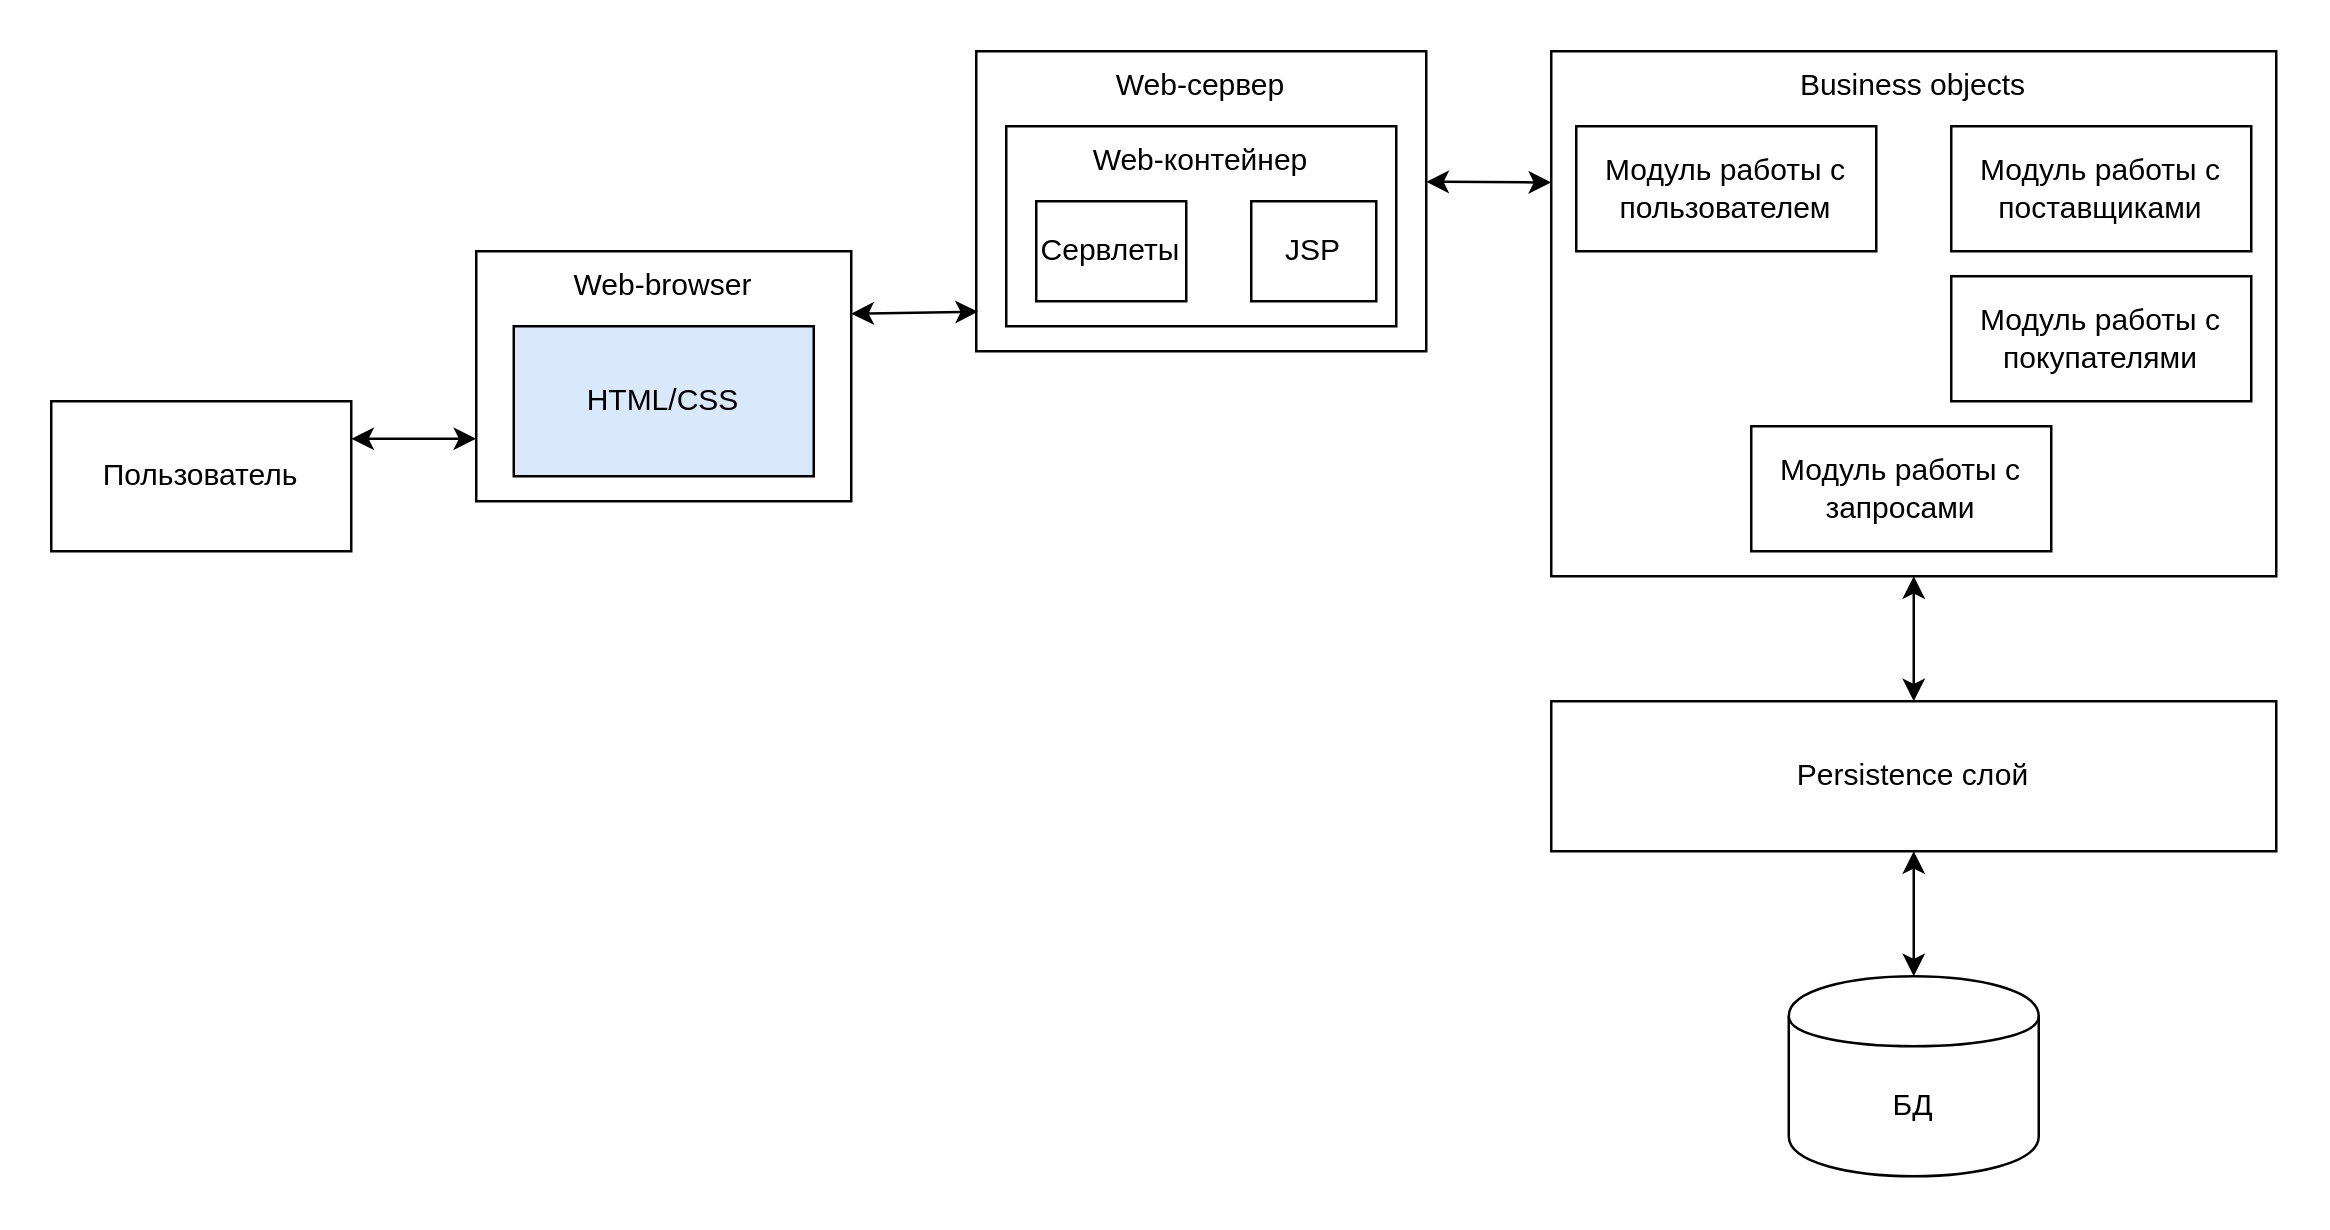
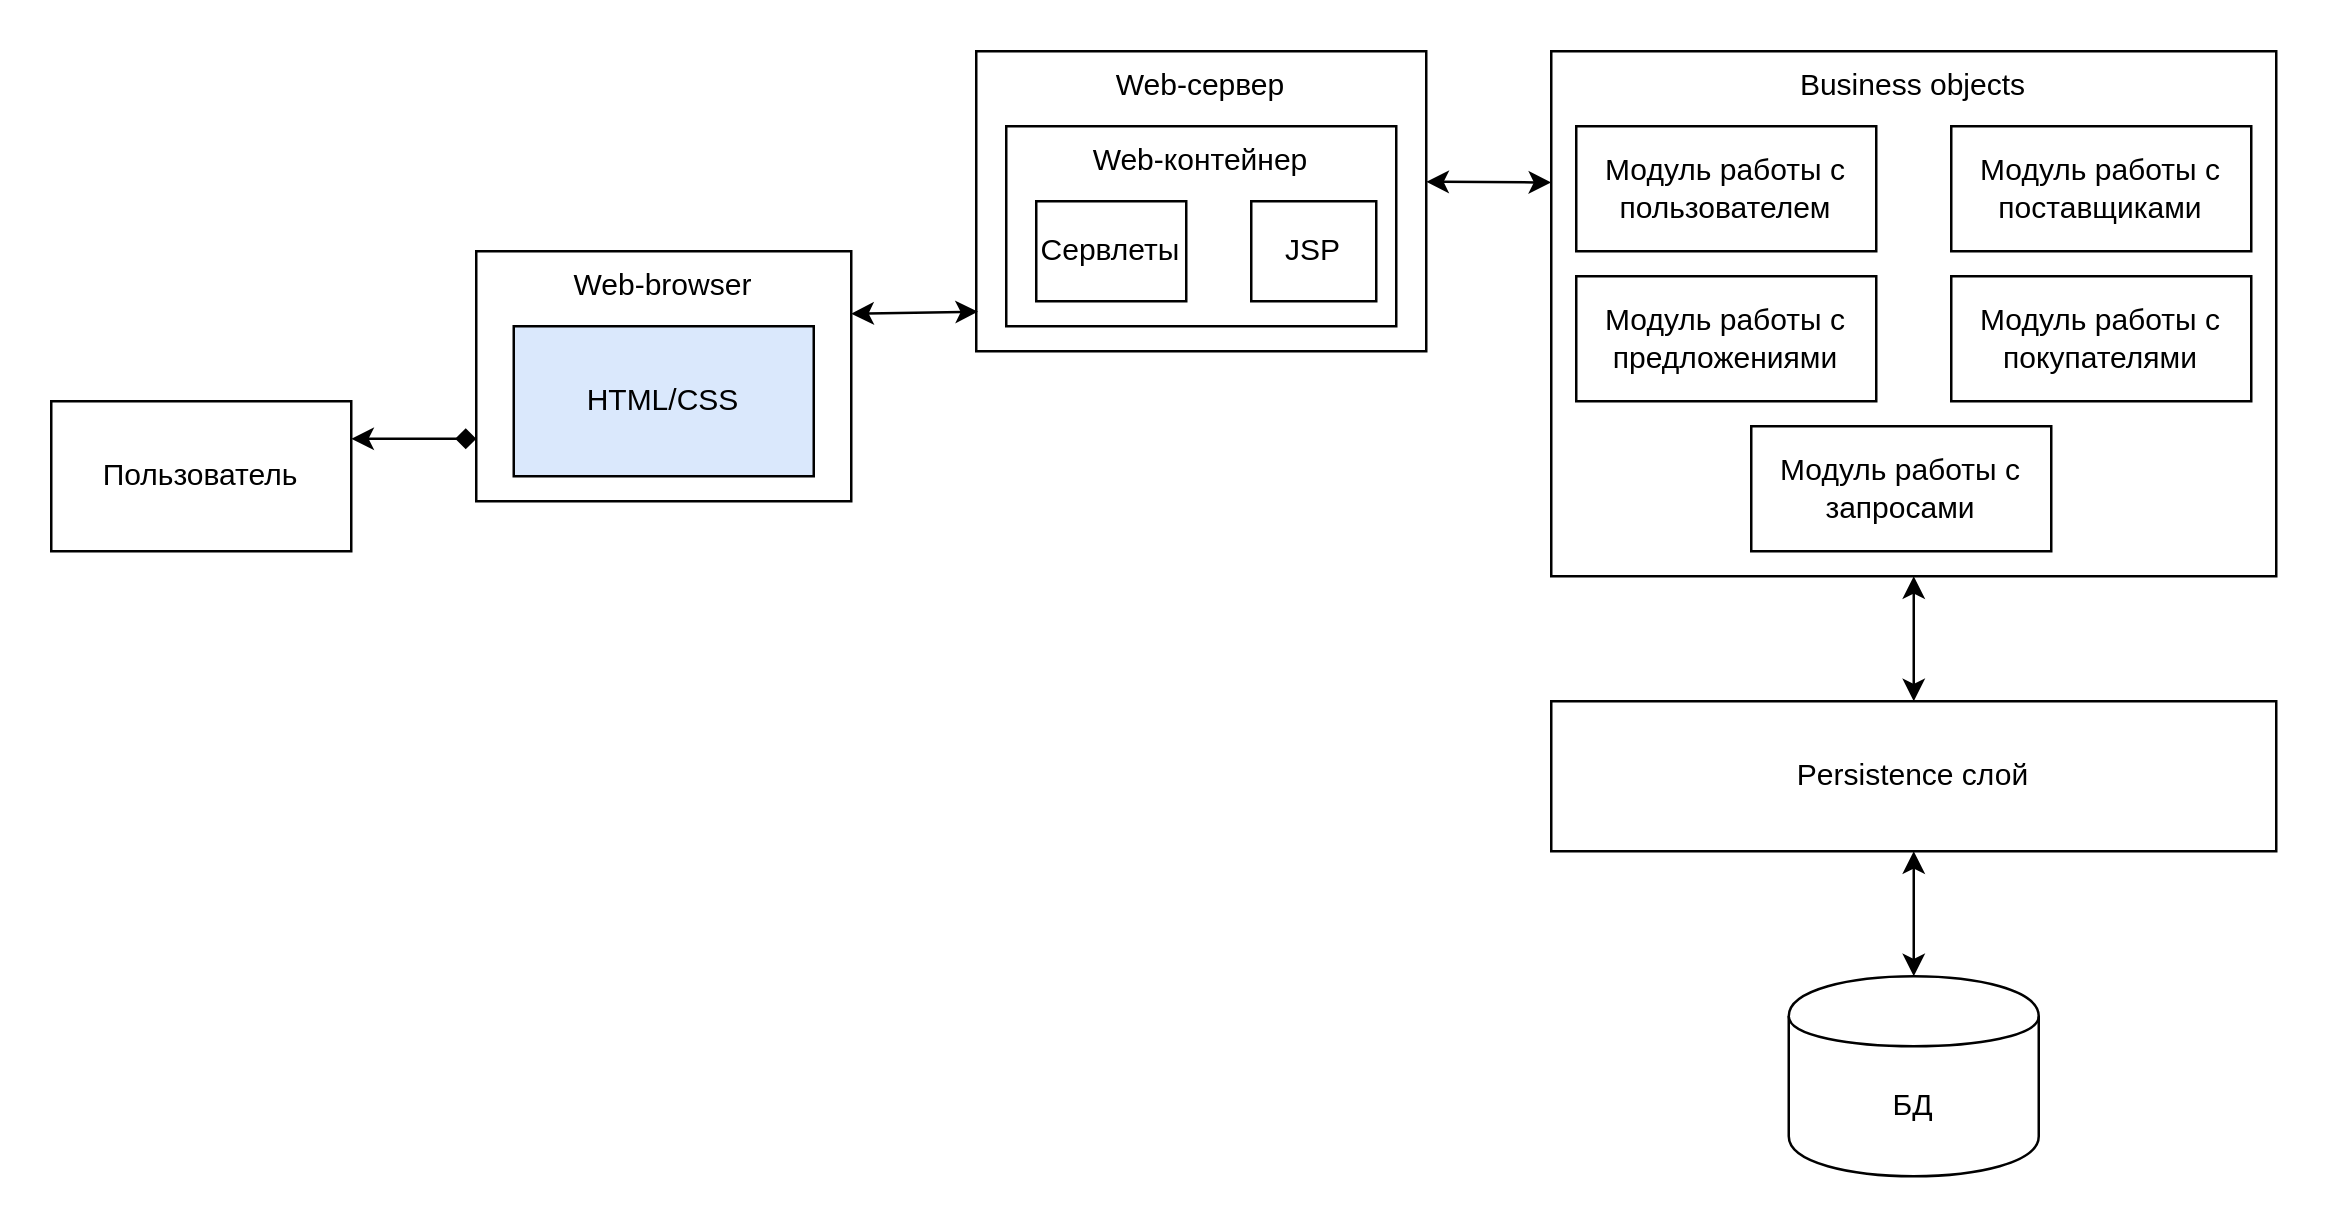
none -> (1726, 339)
(457, 439) -> (456, 439)
